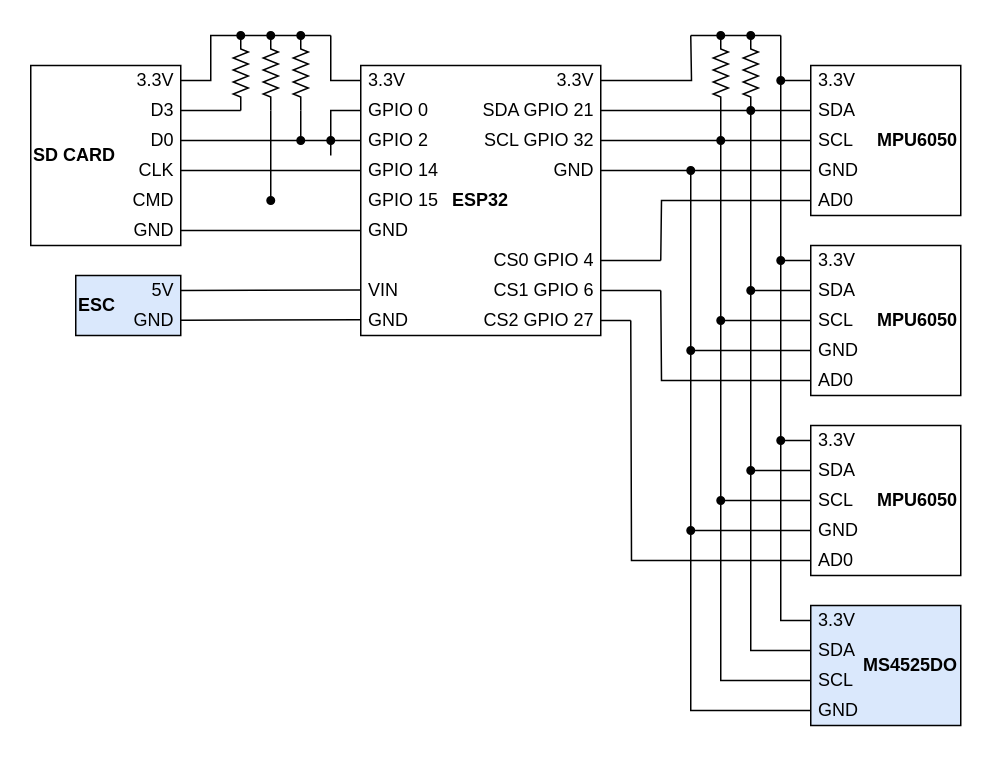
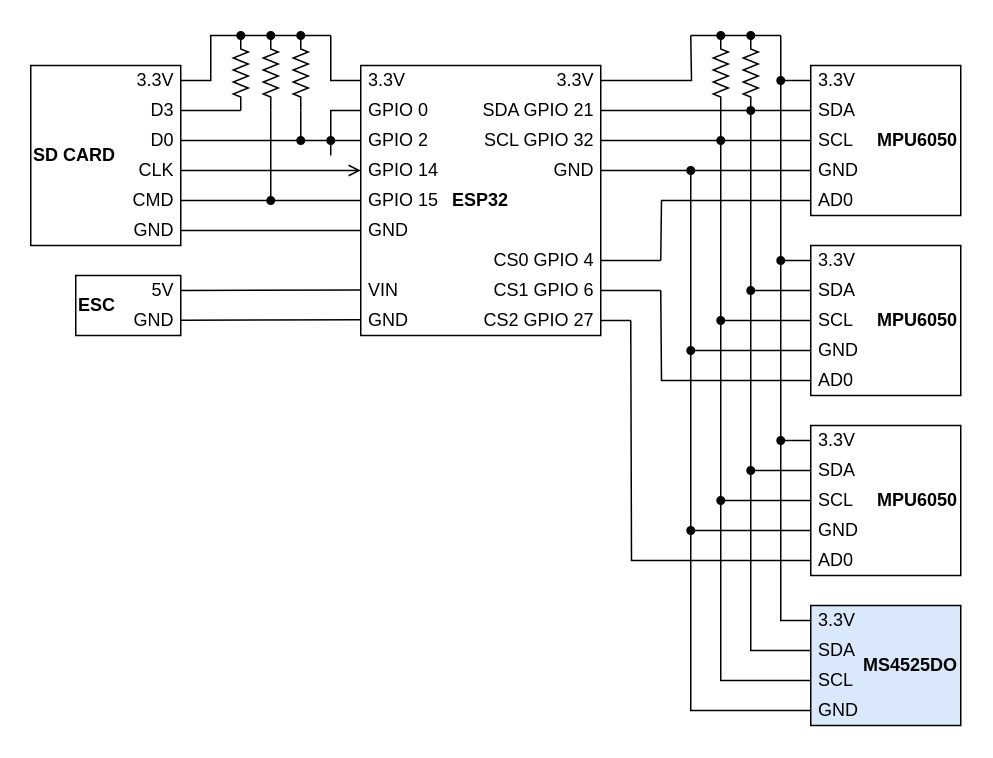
(355, 170) -> (354, 170)
none -> (273, 200)
(128, 305) -> (128, 305)
